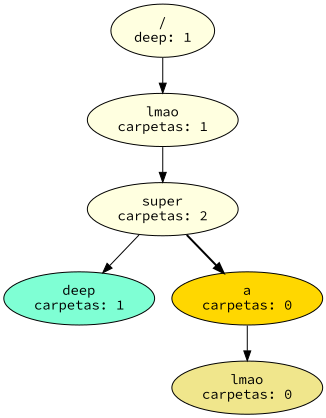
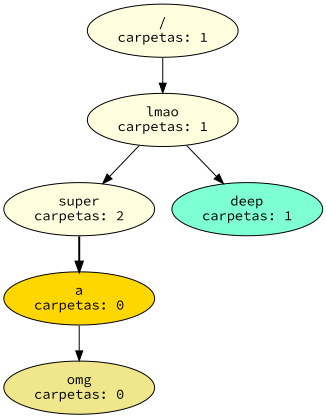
(163, 31) -> (163, 31)
(124, 250) -> (202, 161)
(247, 388) -> (79, 388)
